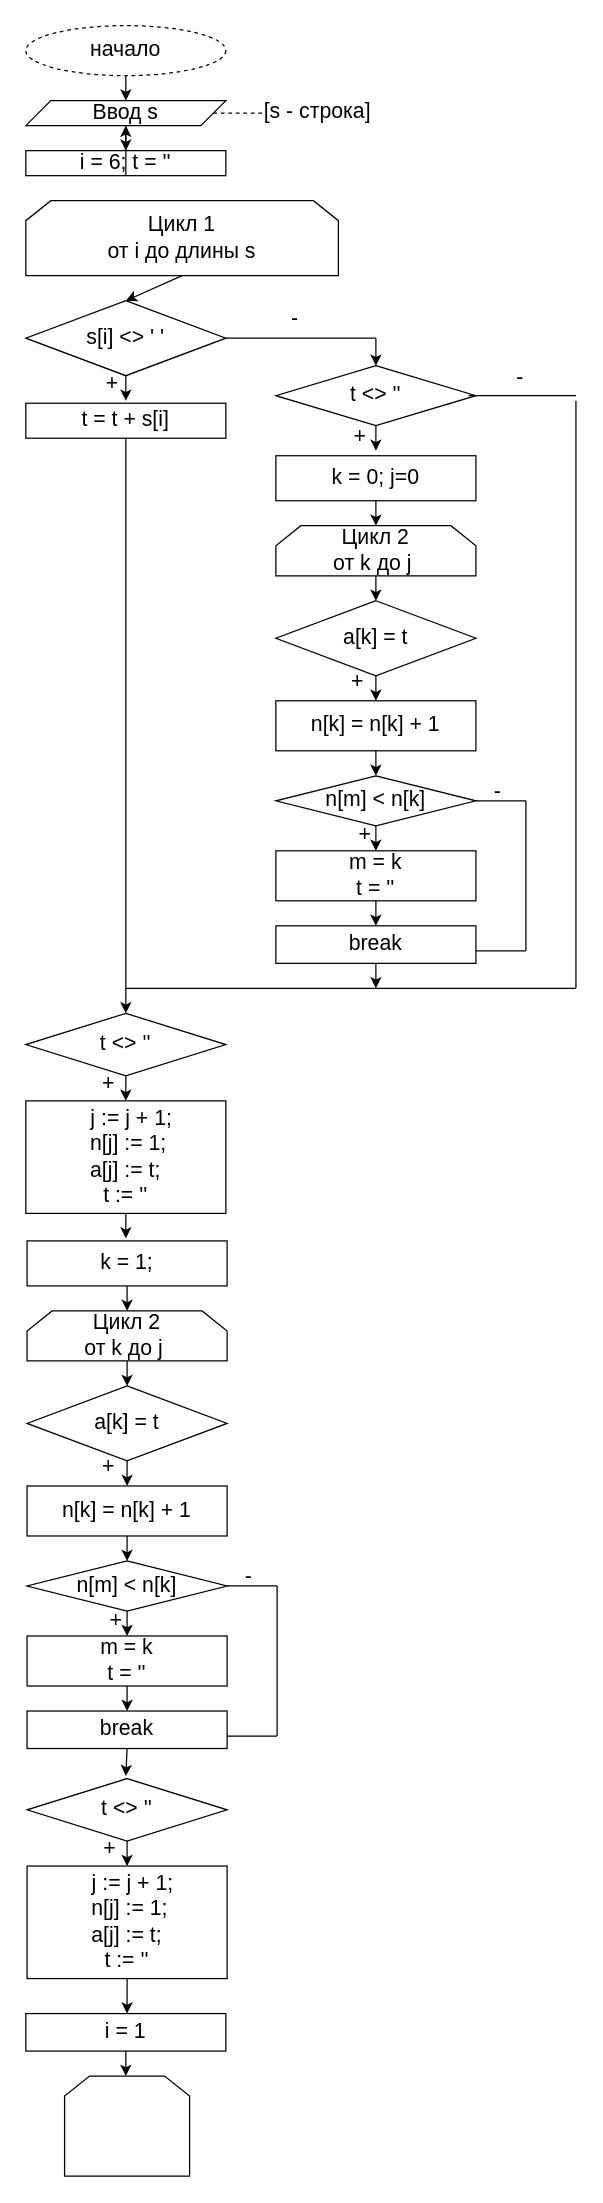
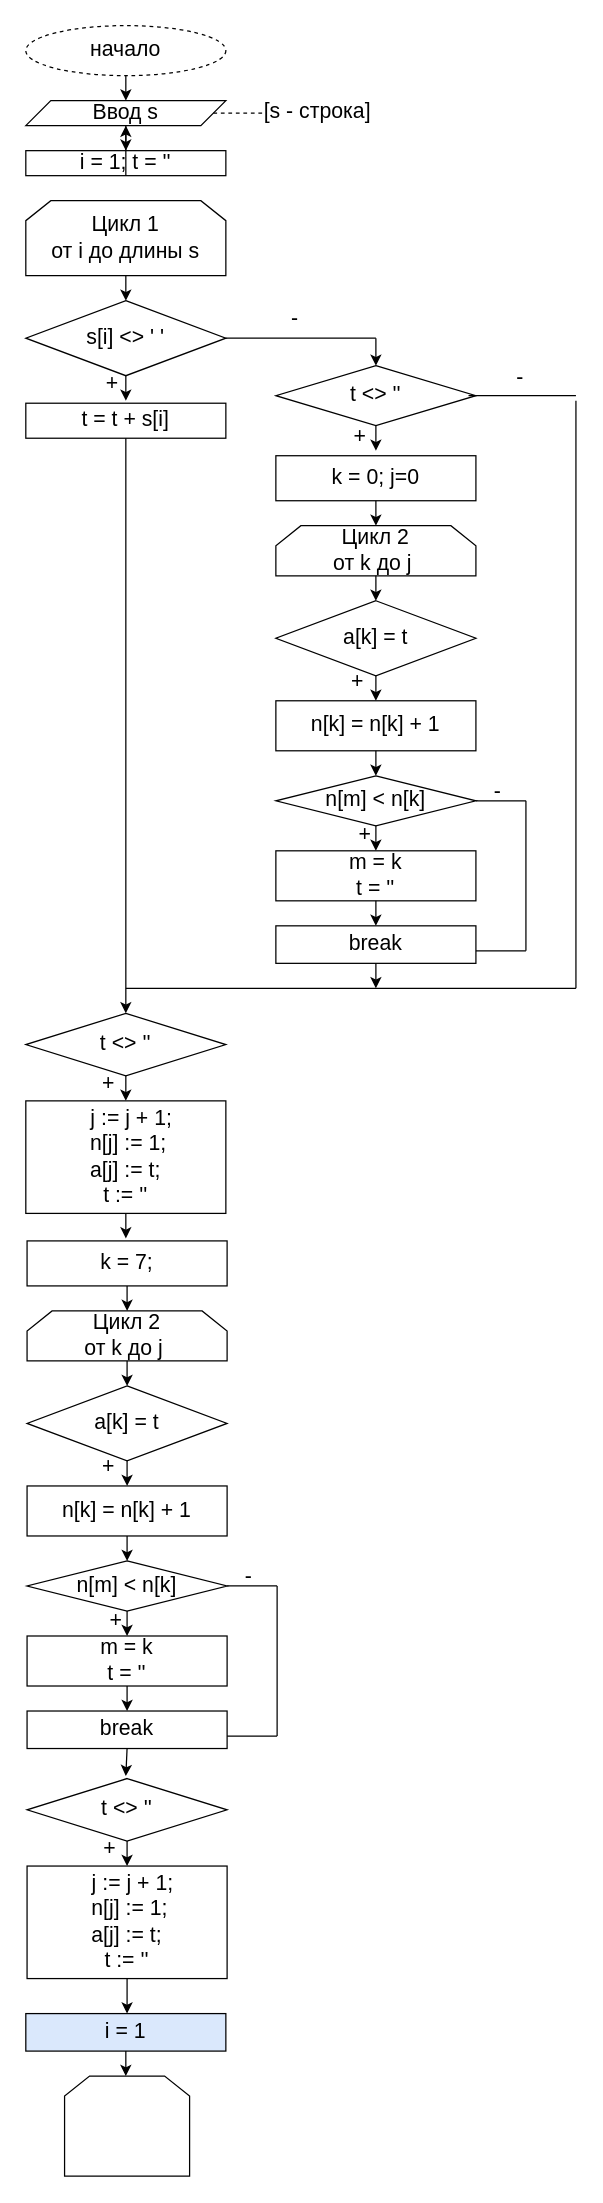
(126, 163) -> (126, 163)
(182, 238) -> (126, 238)
(127, 1263) -> (127, 1263)
(126, 2032) -> (126, 2032)
